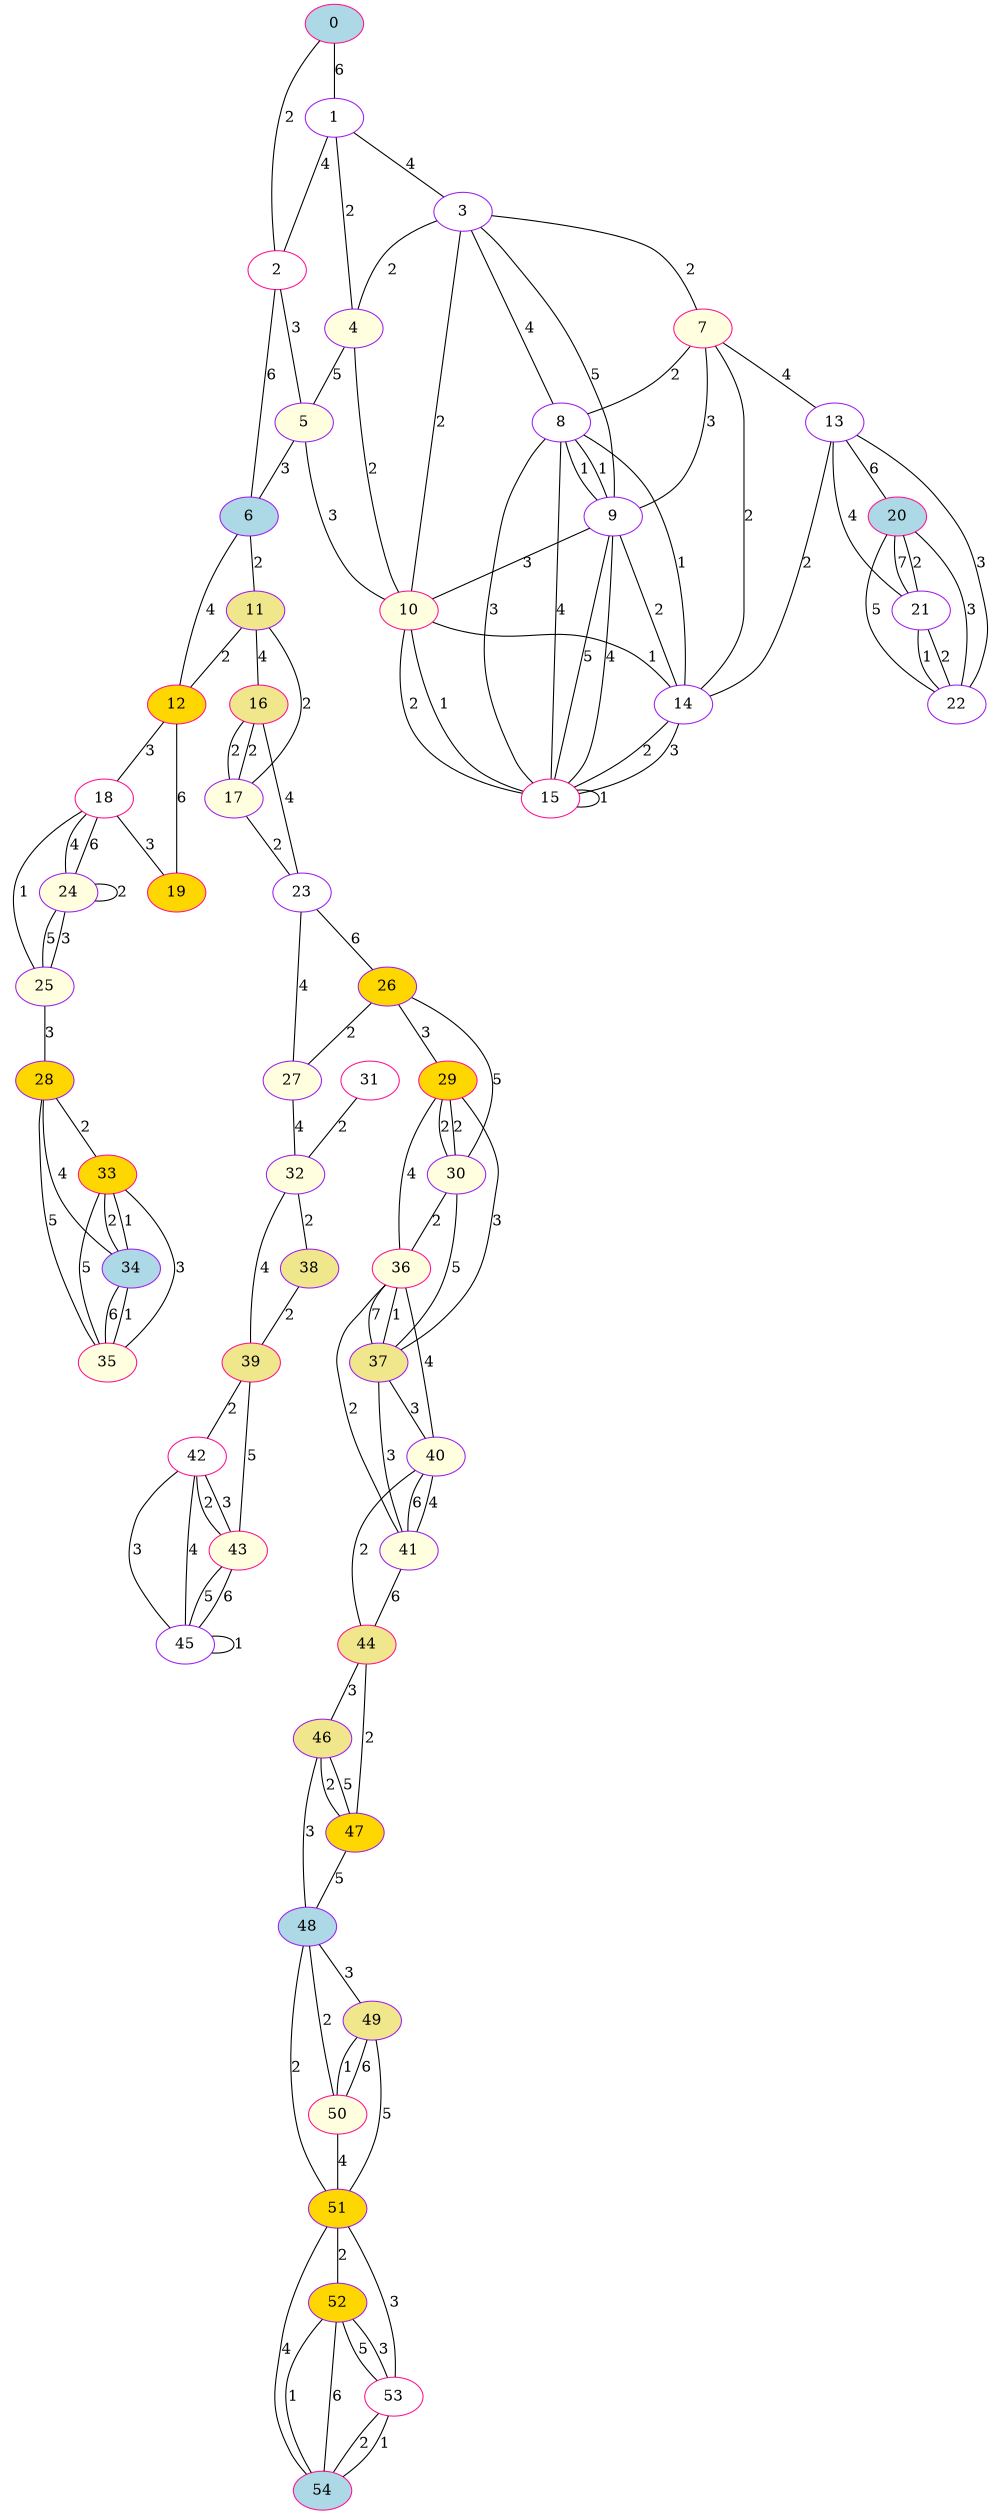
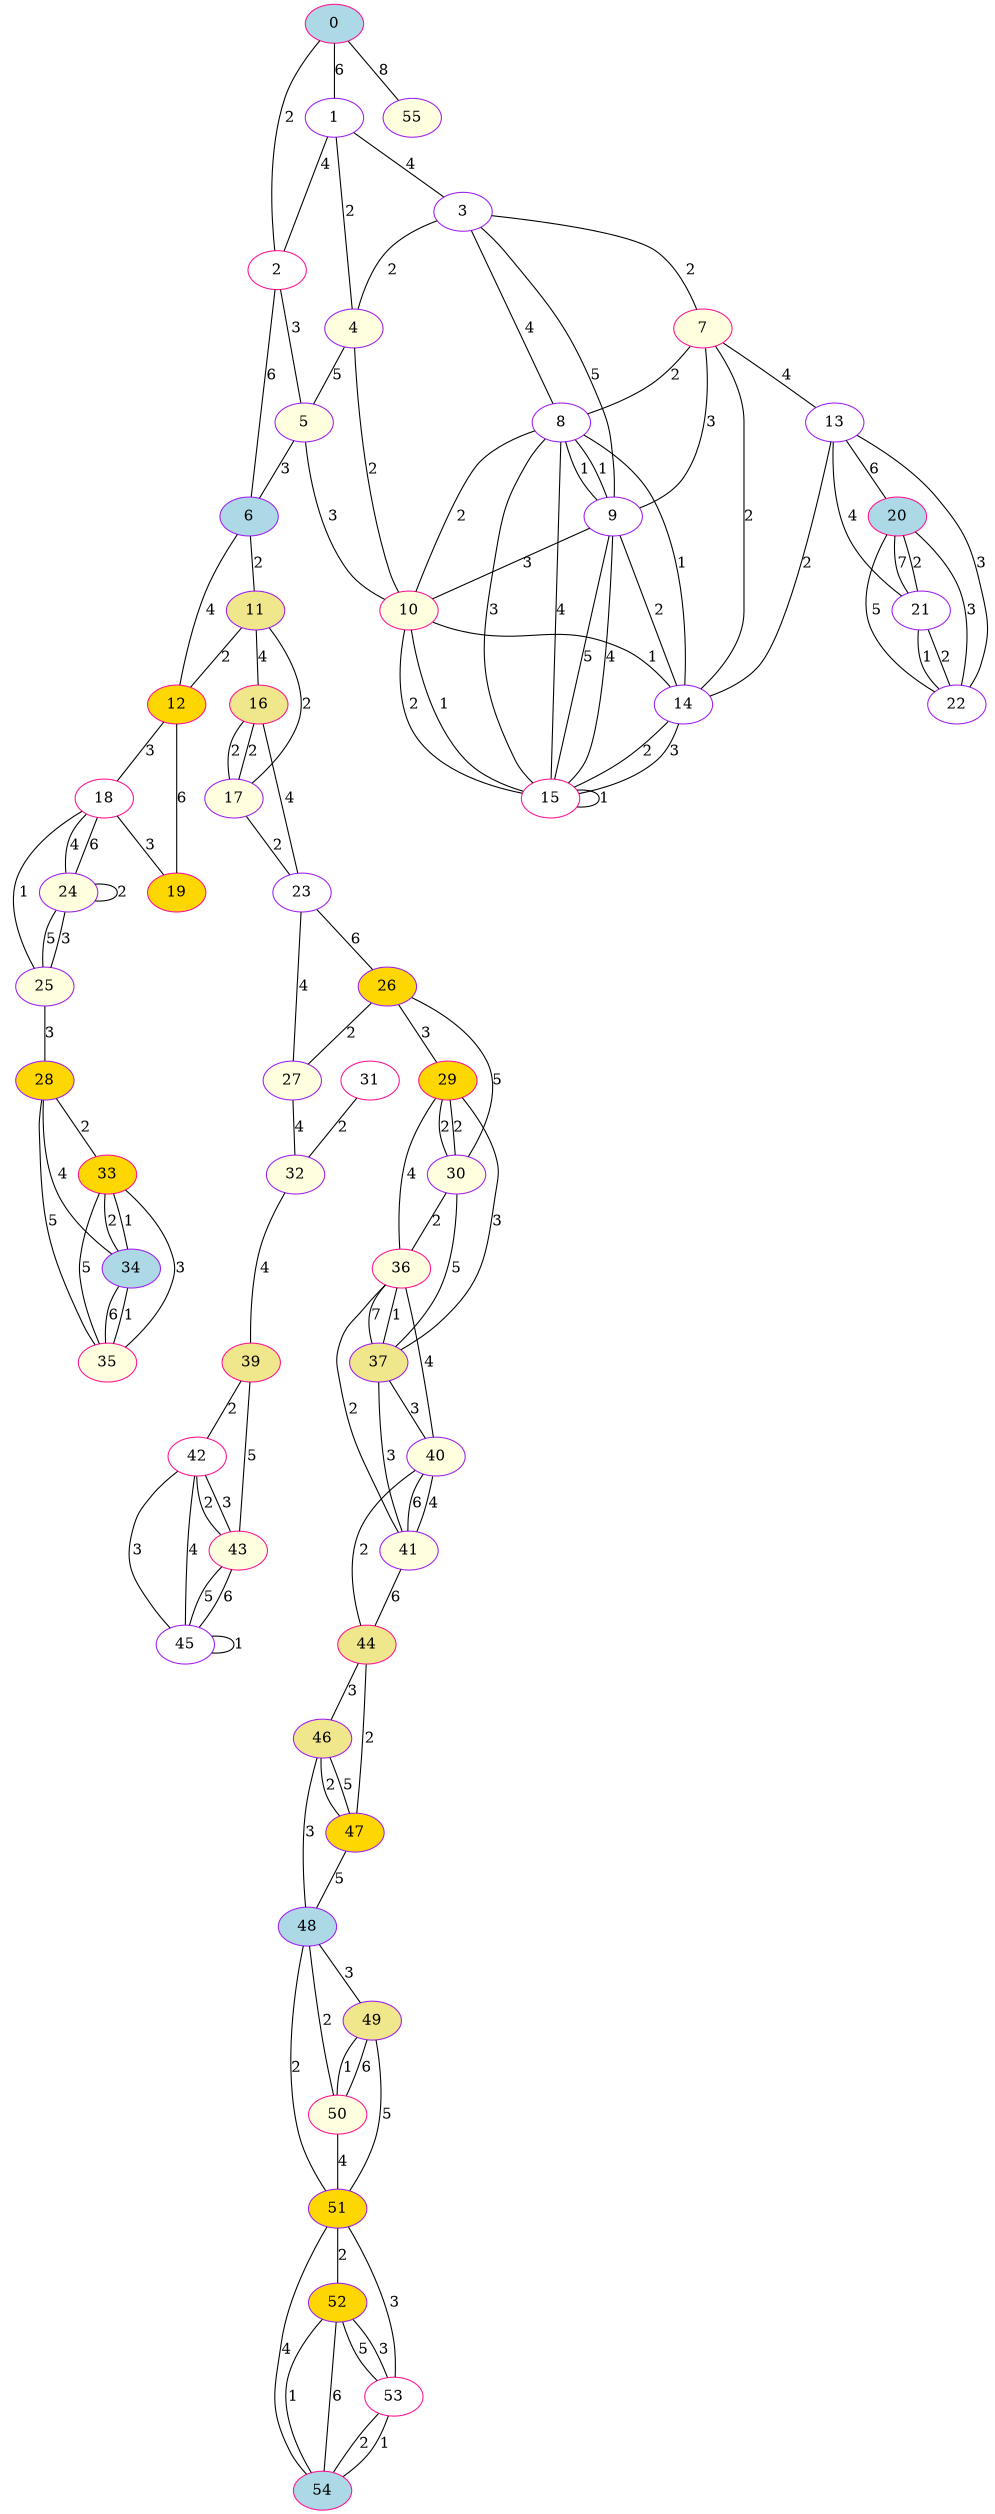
none -> (412, 118)
(436, 411) -> (458, 496)
(310, 1269) -> none
